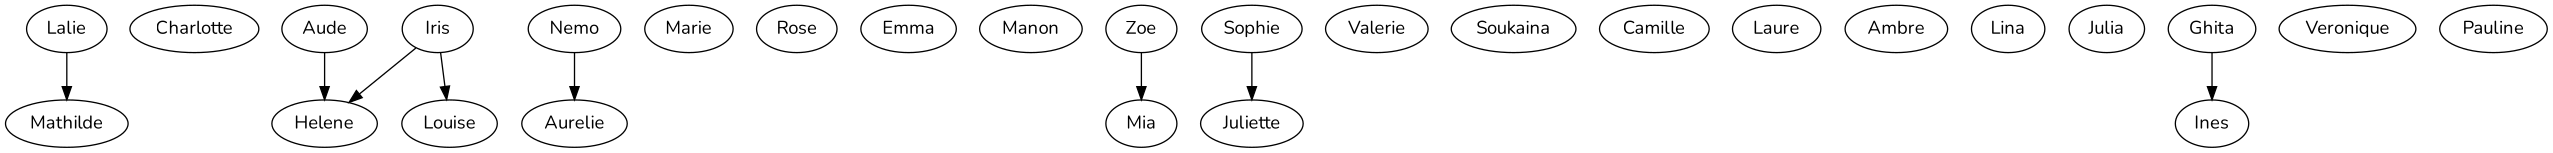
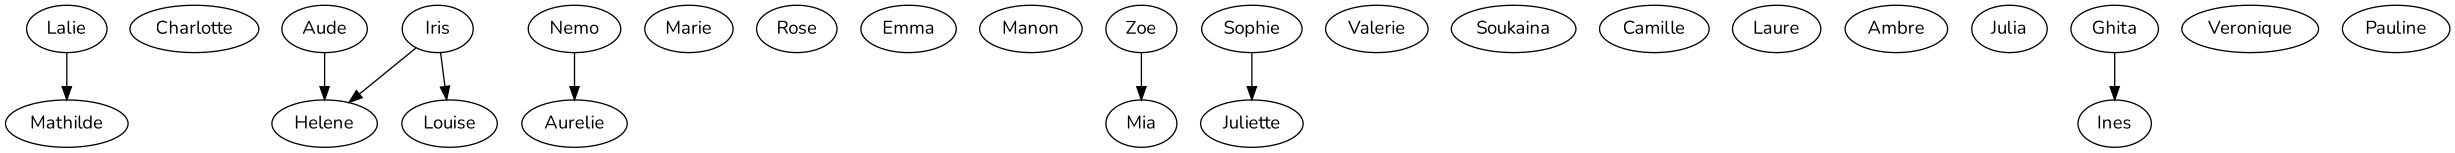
(2008, 29) -> none
